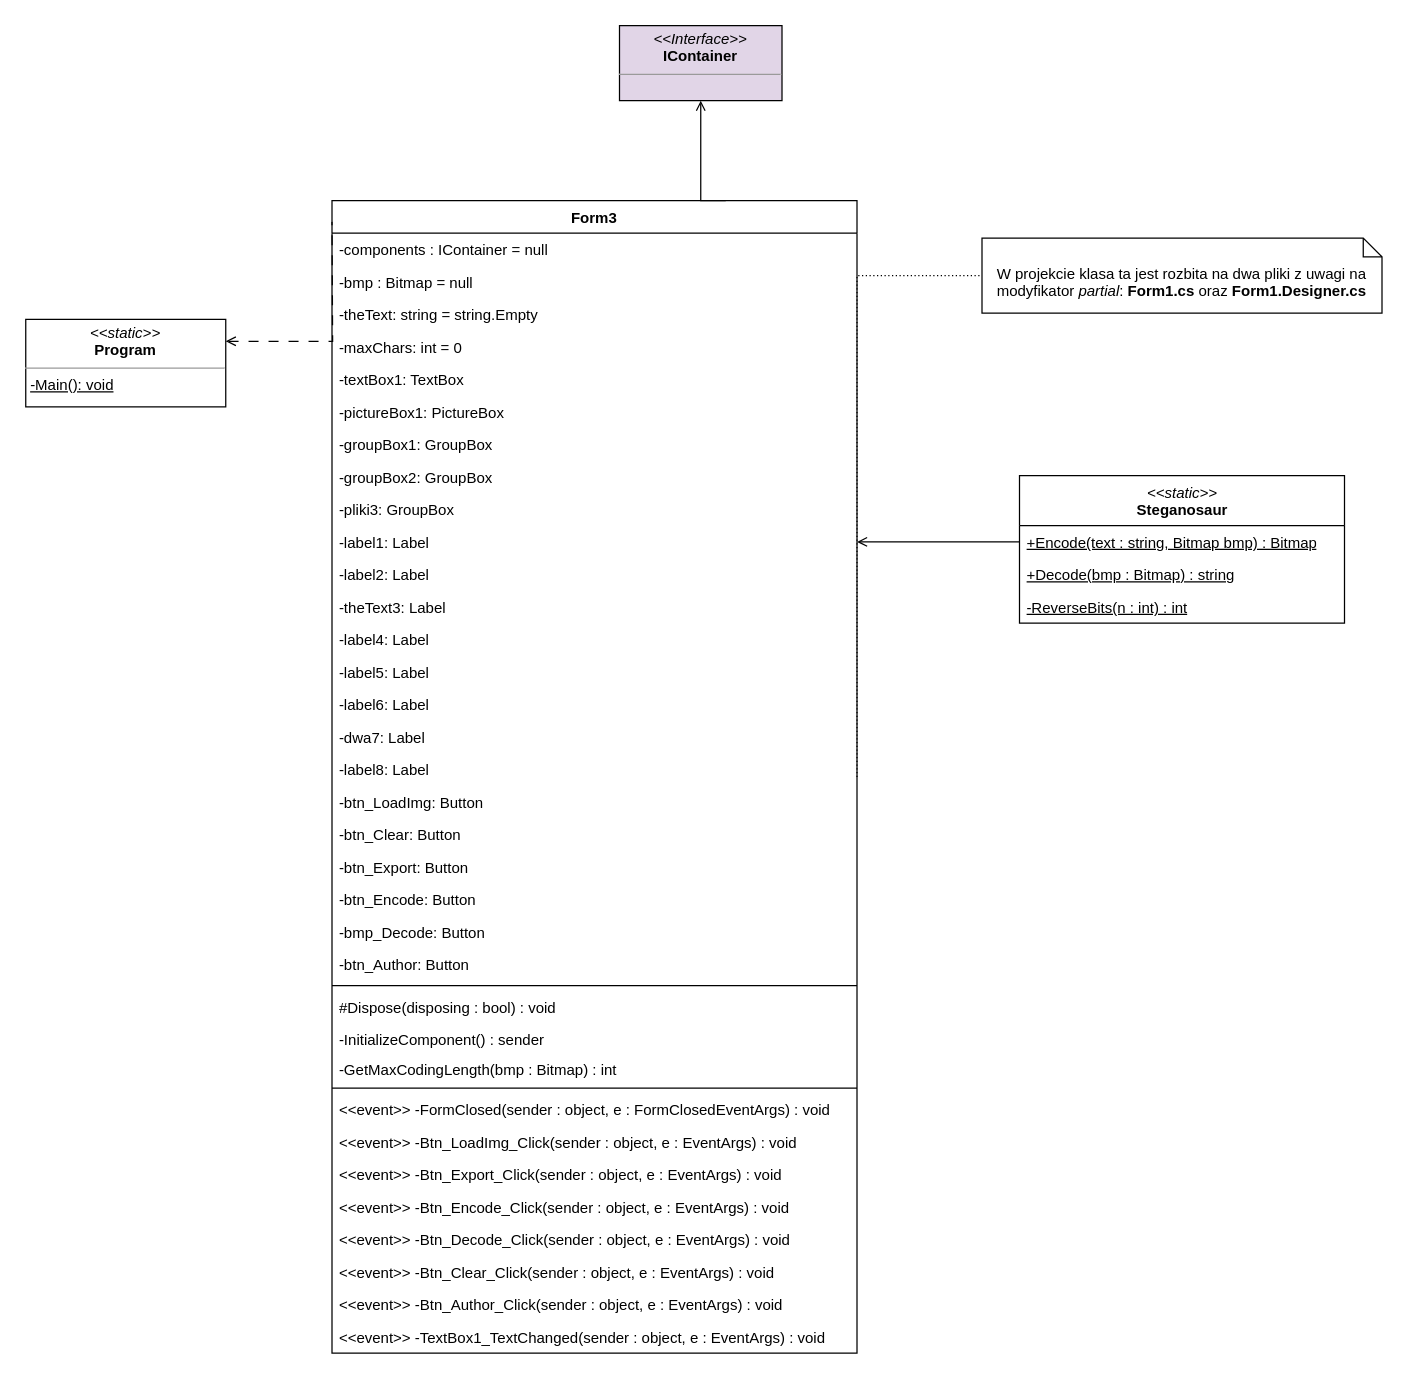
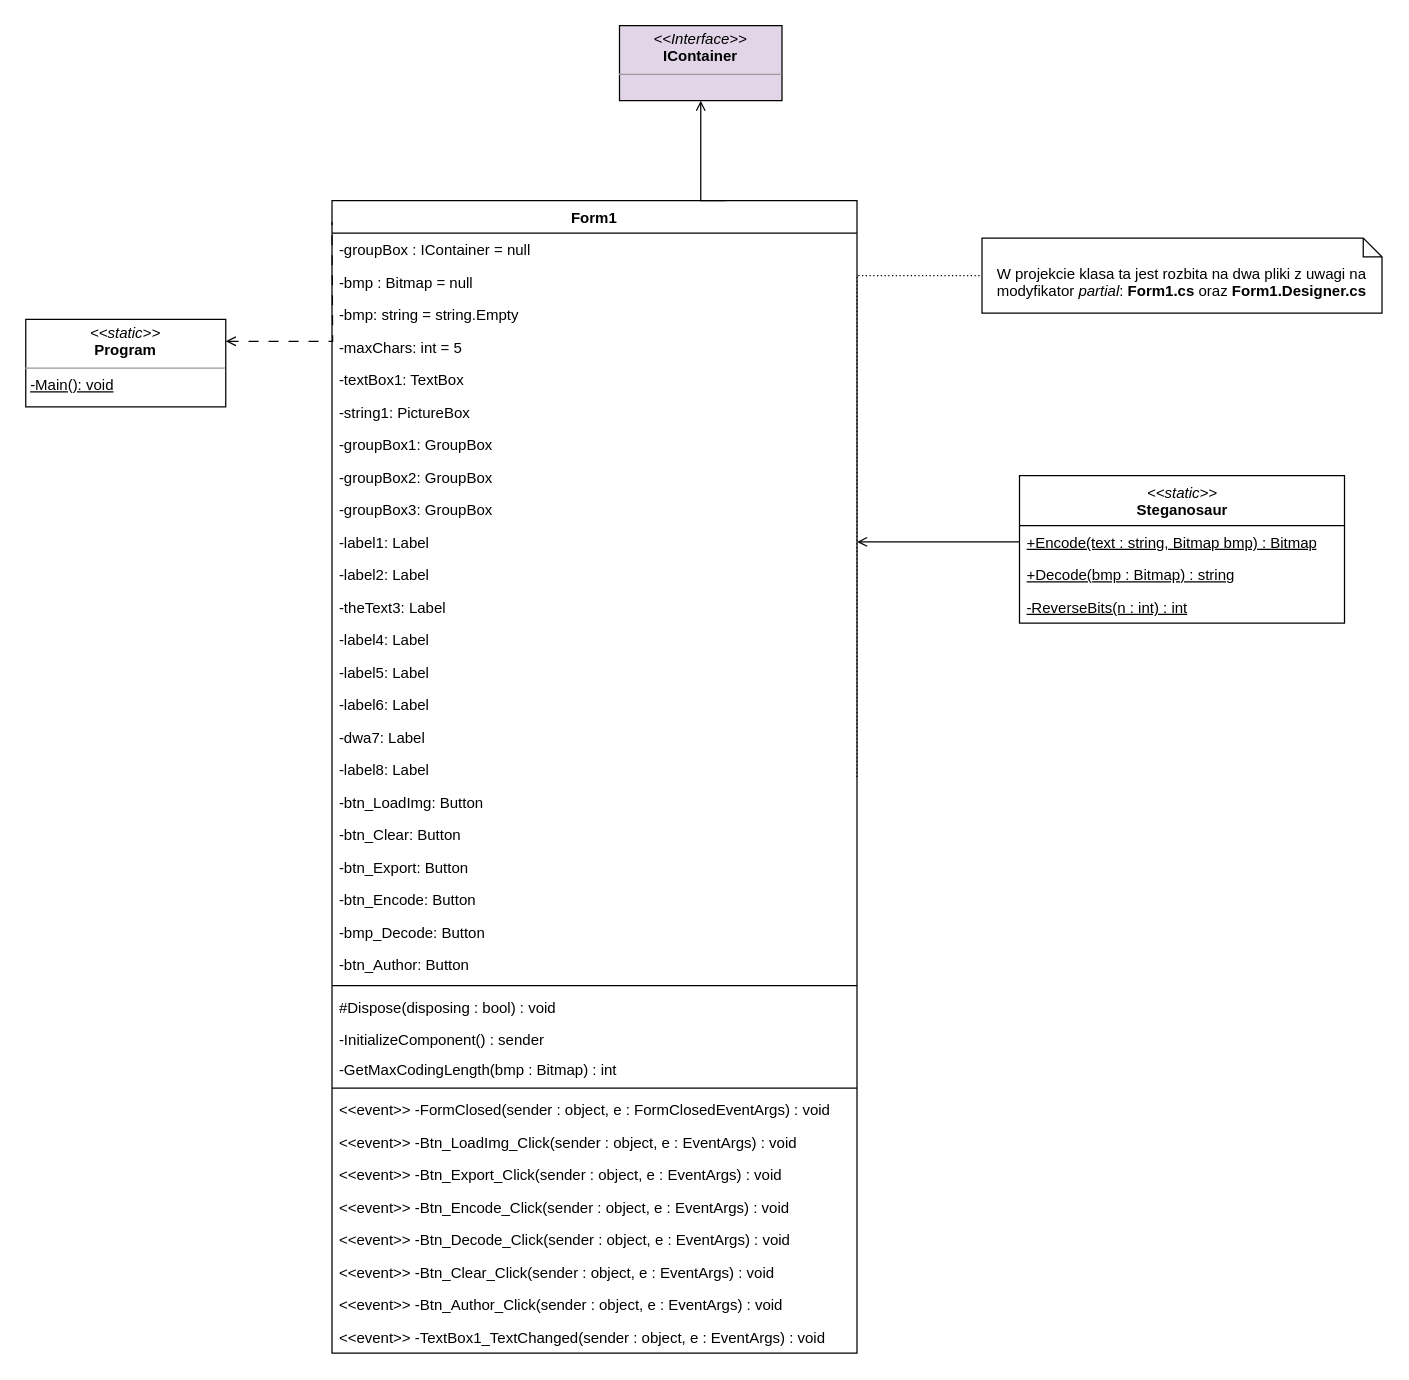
(594, 218) -> (594, 218)
(453, 250) -> (445, 250)
(455, 315) -> (439, 315)
(405, 348) -> (405, 348)
(432, 413) -> (415, 413)
(400, 510) -> (419, 510)
